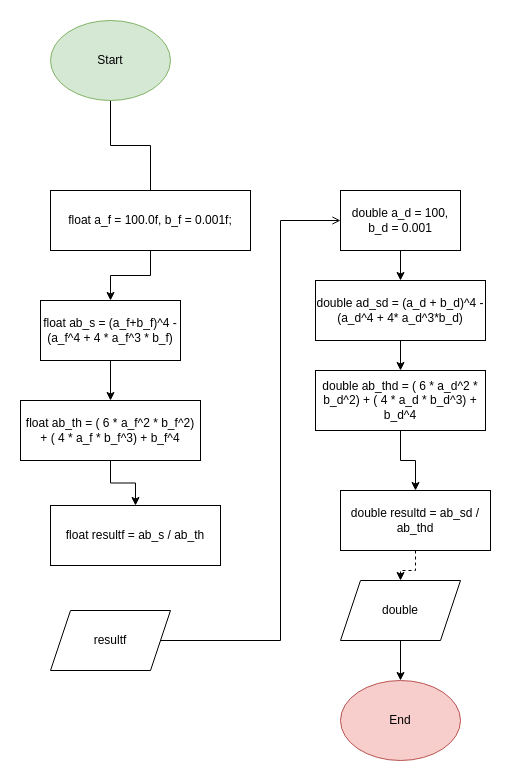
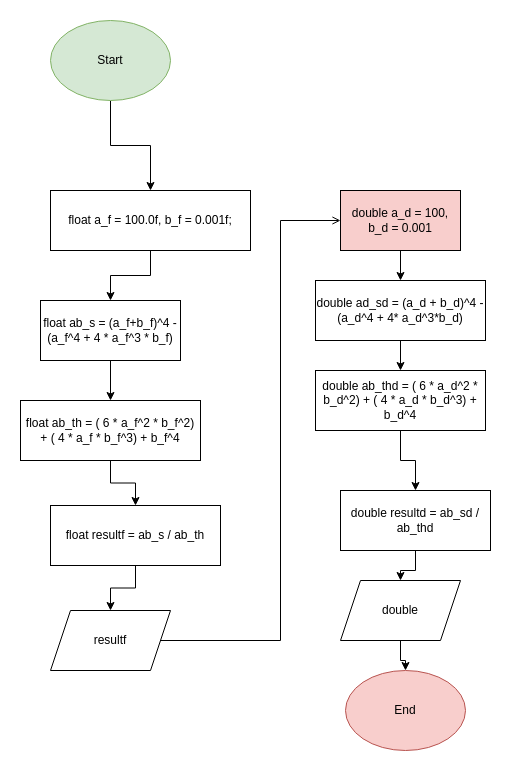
(151, 185) -> (151, 182)
(401, 221) -> (401, 221)
(416, 570) -> (416, 570)
none -> (127, 588)
(401, 721) -> (406, 711)
